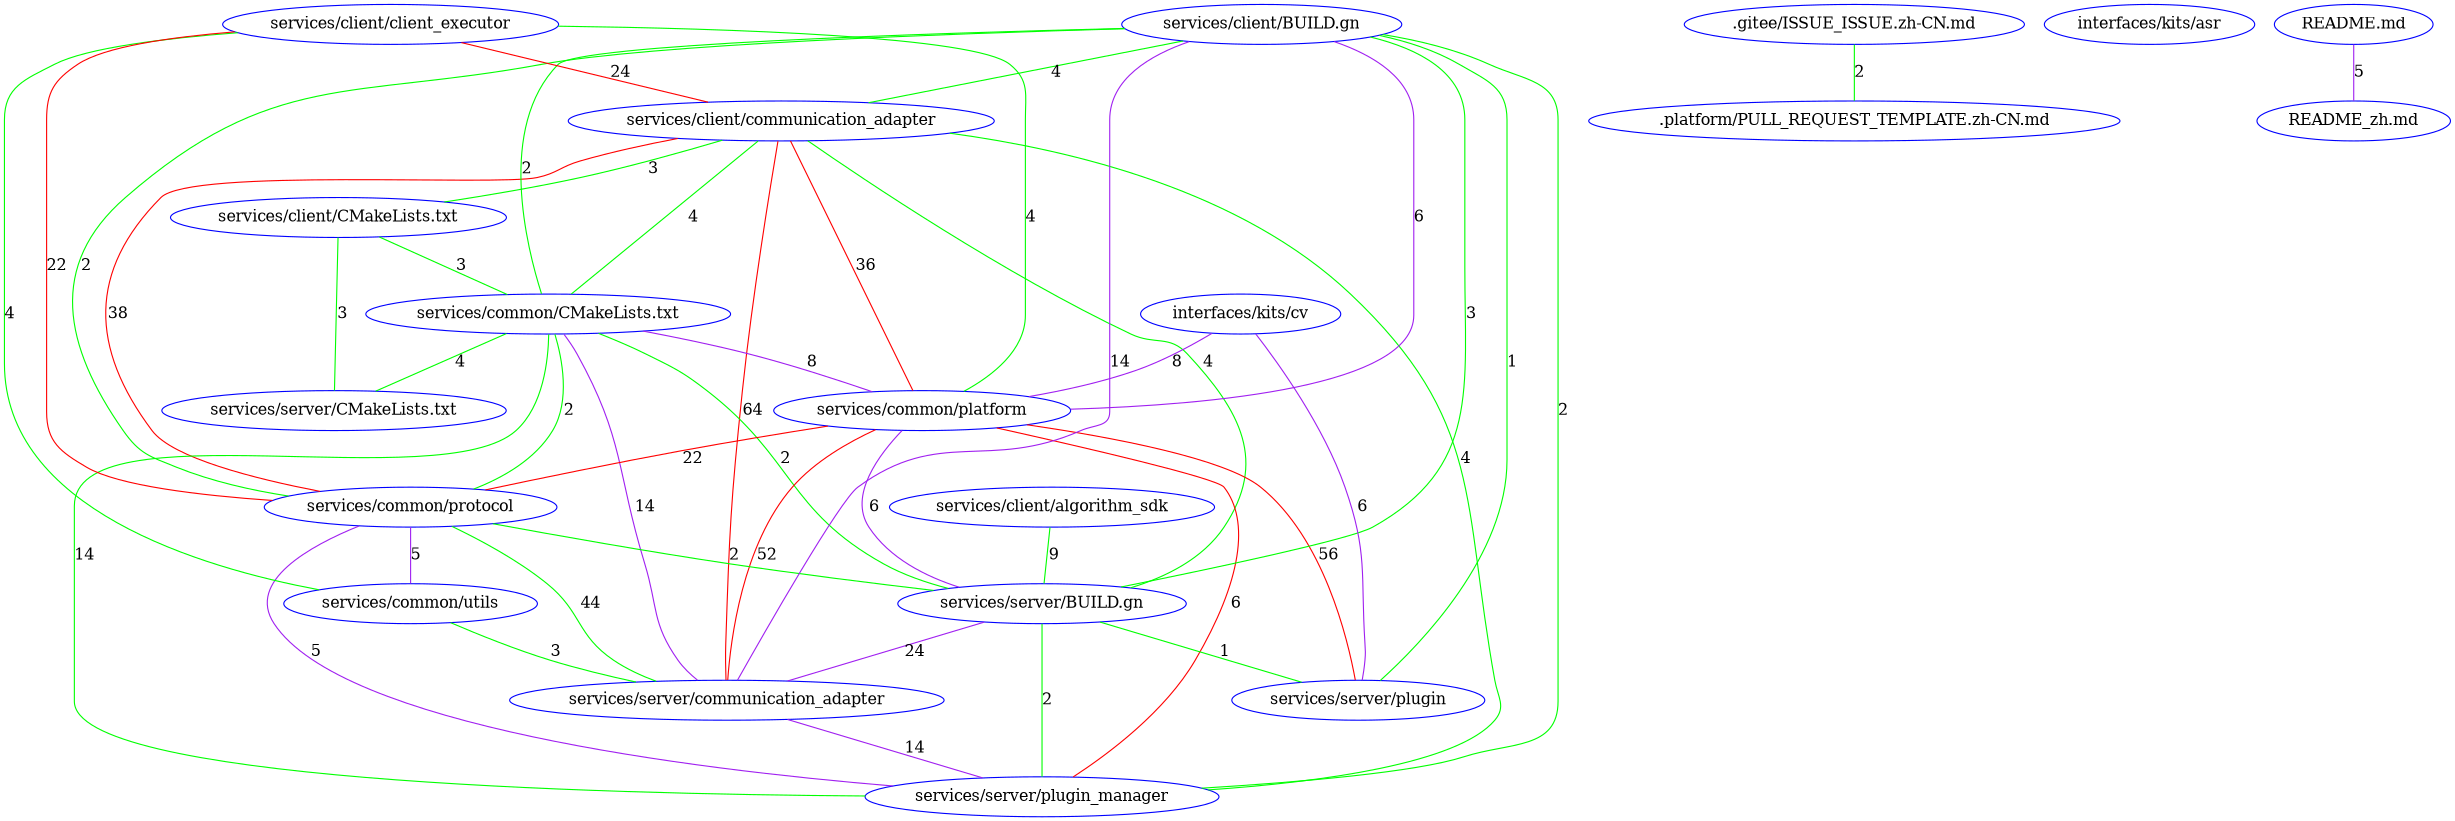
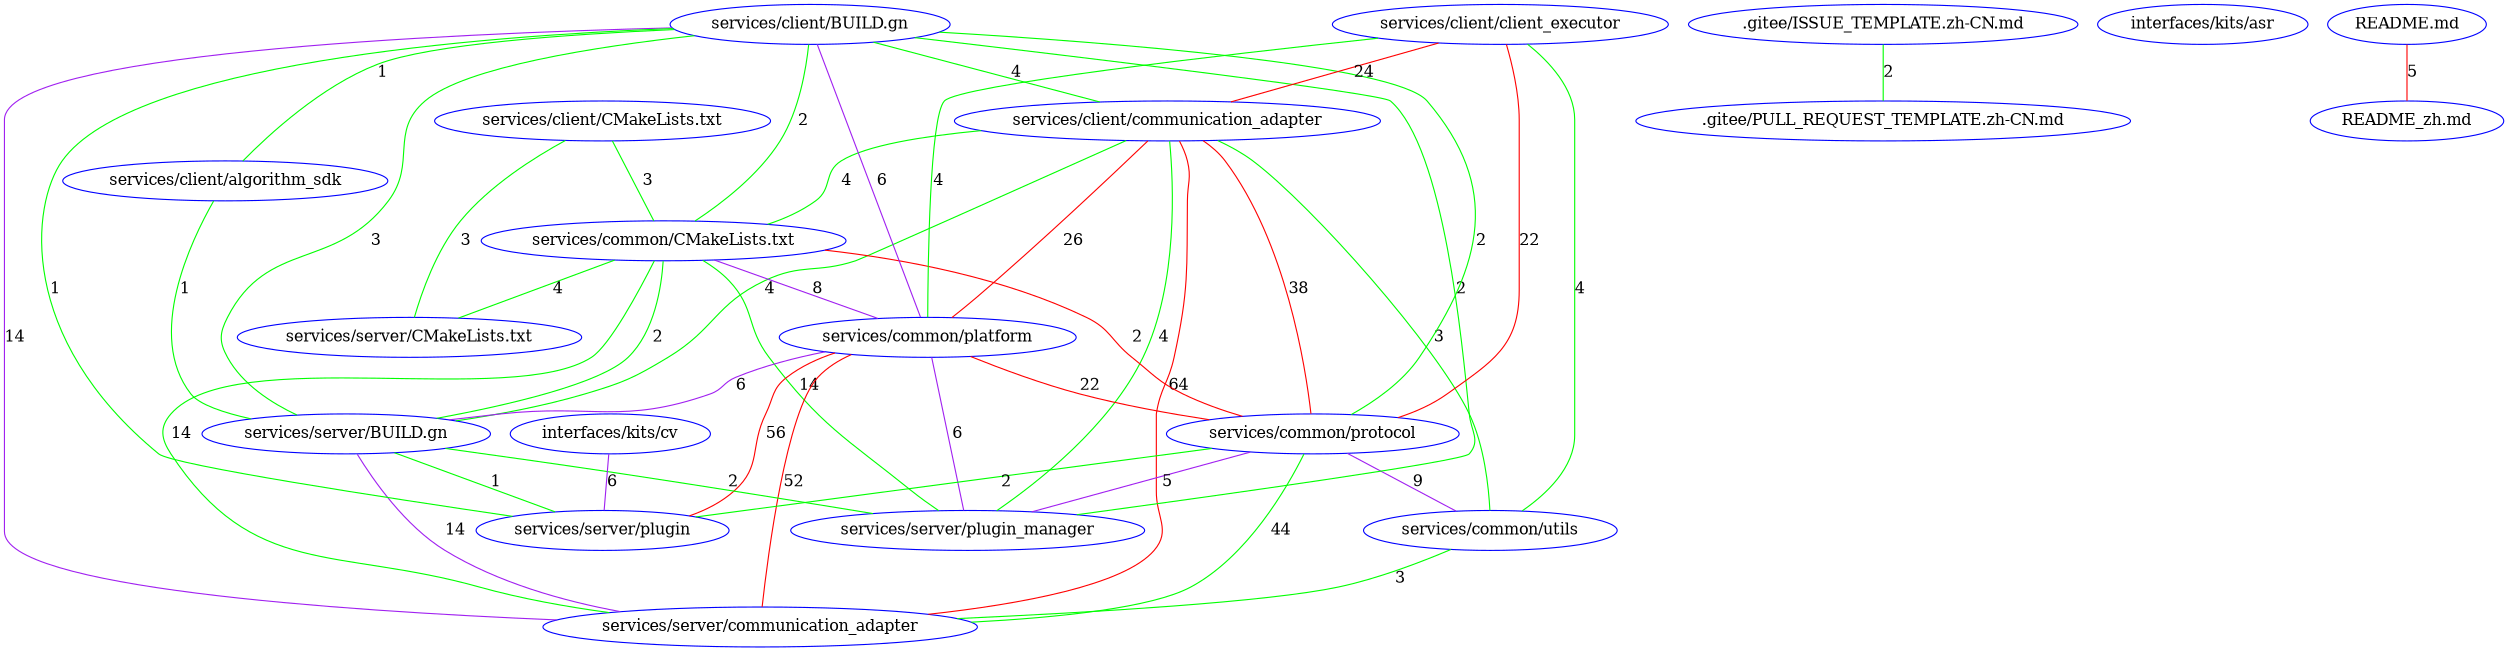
(1854, 24) -> (1883, 24)
none -> (408, 56)
(2354, 73) -> (2407, 73)
(1854, 121) -> (1883, 121)
(585, 177) -> (1390, 301)
(866, 266) -> (1074, 241)
(1124, 374) -> none
(552, 431) -> (1048, 301)
(630, 509) -> (180, 408)
(1238, 544) -> (948, 434)
(416, 555) -> (1418, 482)
(1054, 555) -> (185, 289)
(713, 561) -> (967, 481)
(915, 652) -> (456, 530)
(885, 749) -> none
